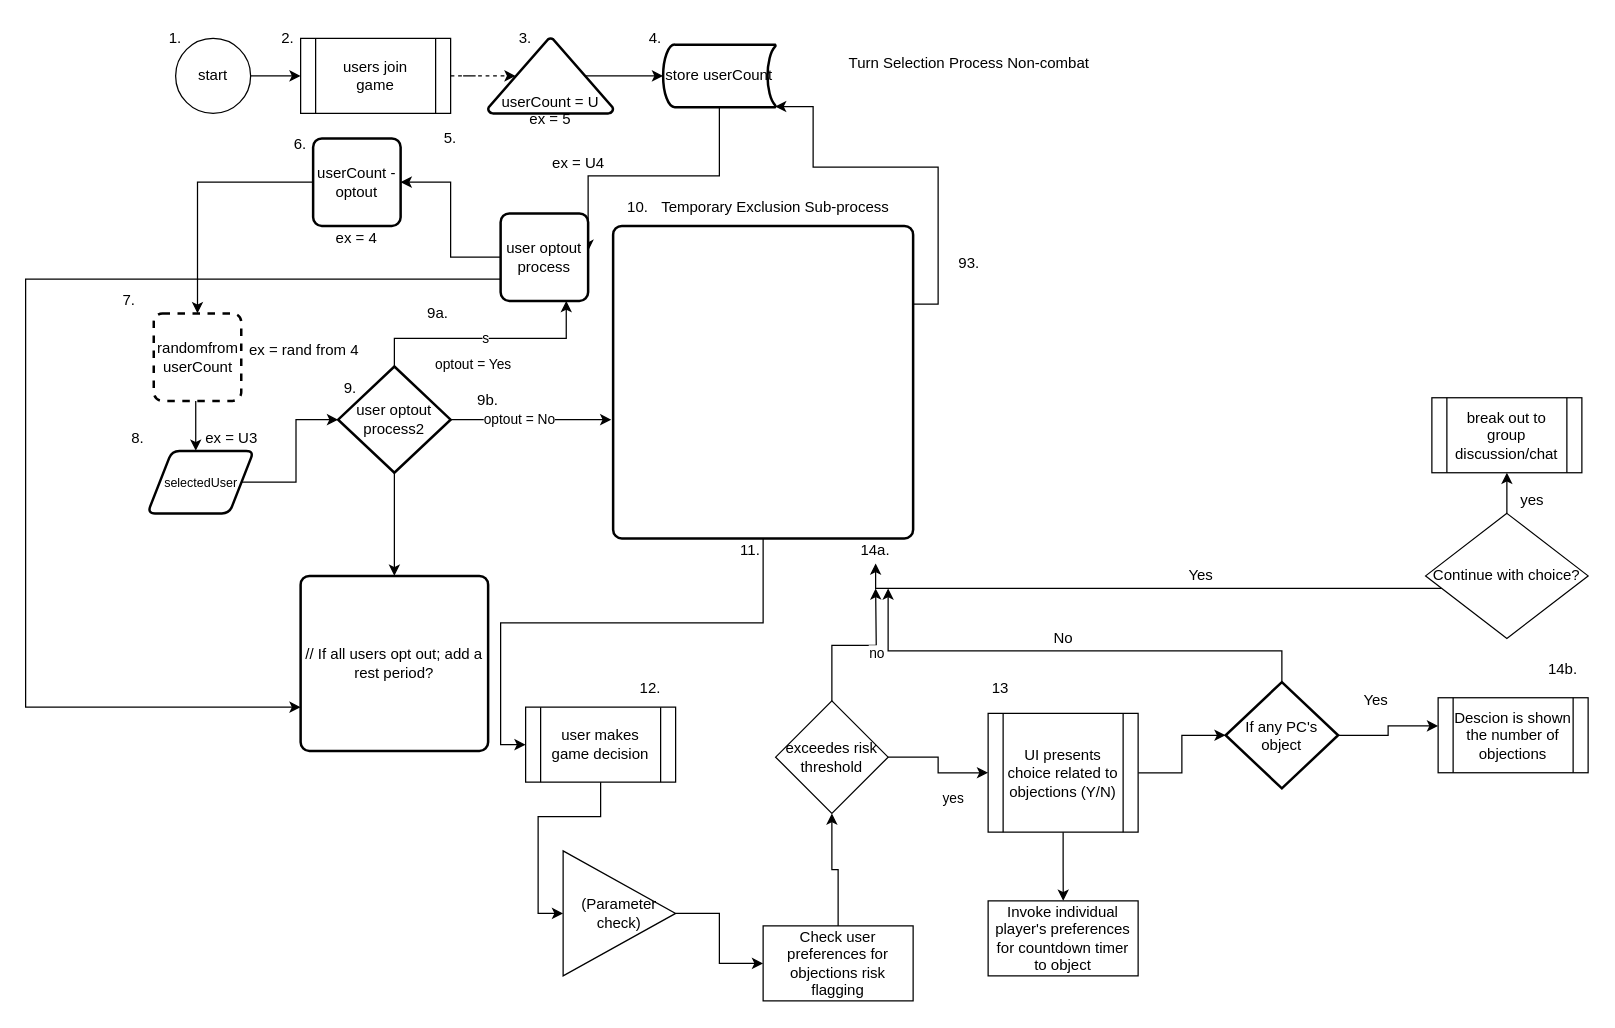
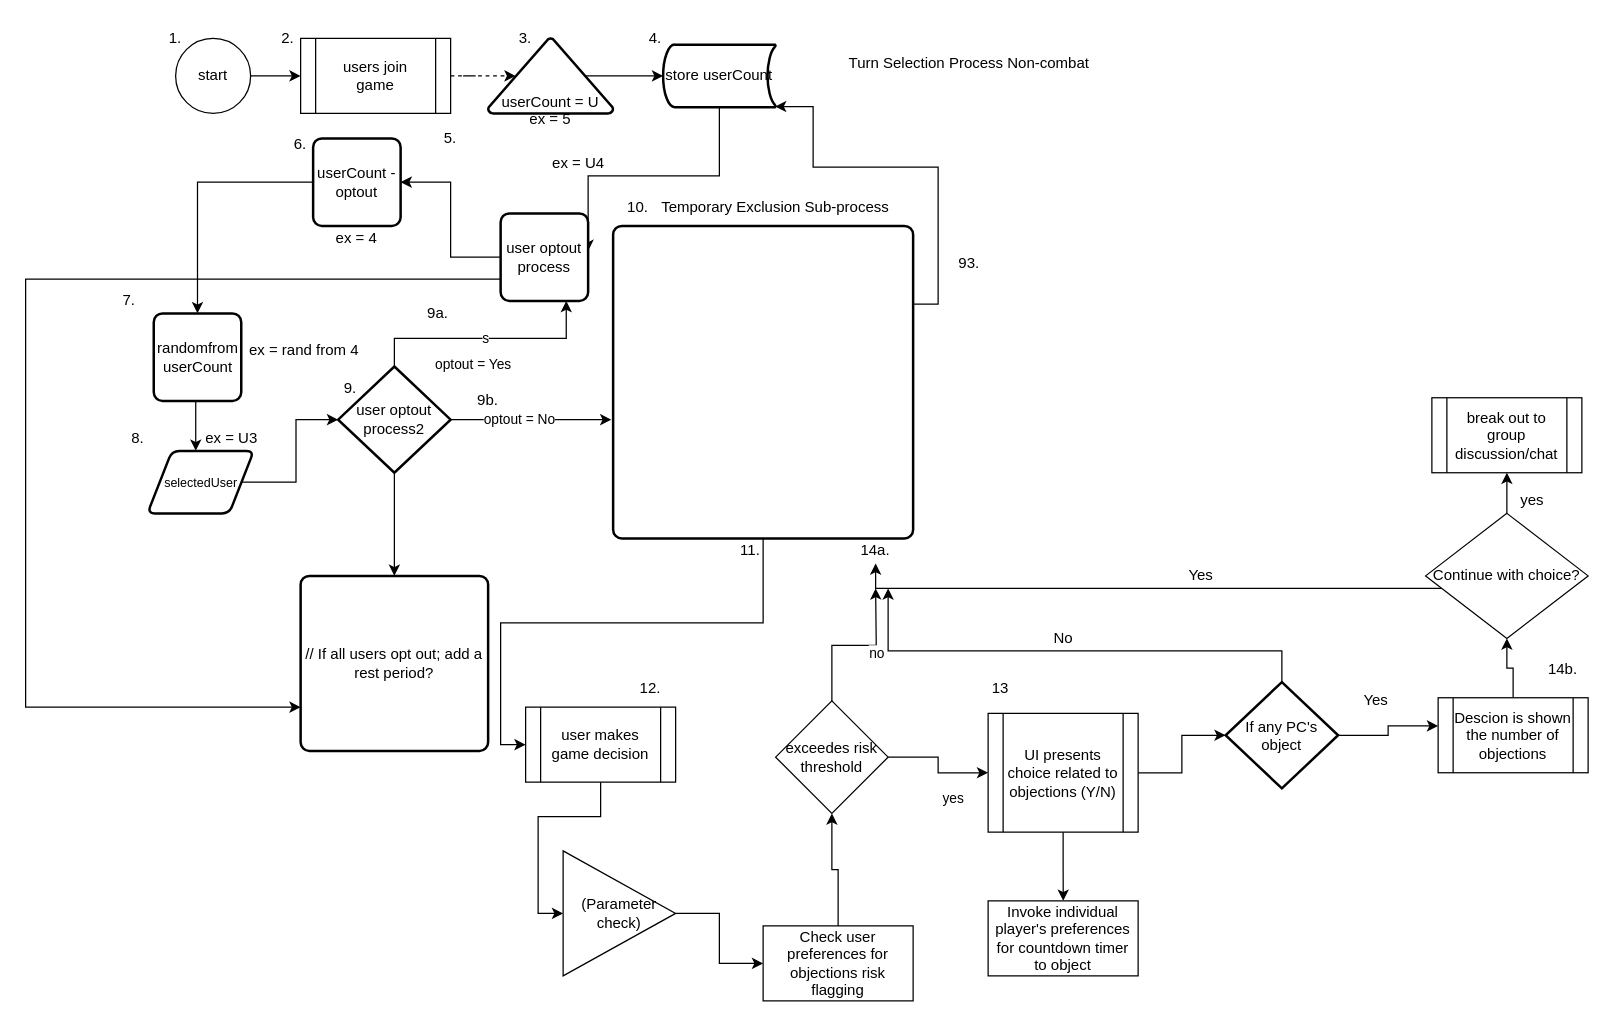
(198, 357) -> (198, 357)
none -> (1513, 669)
